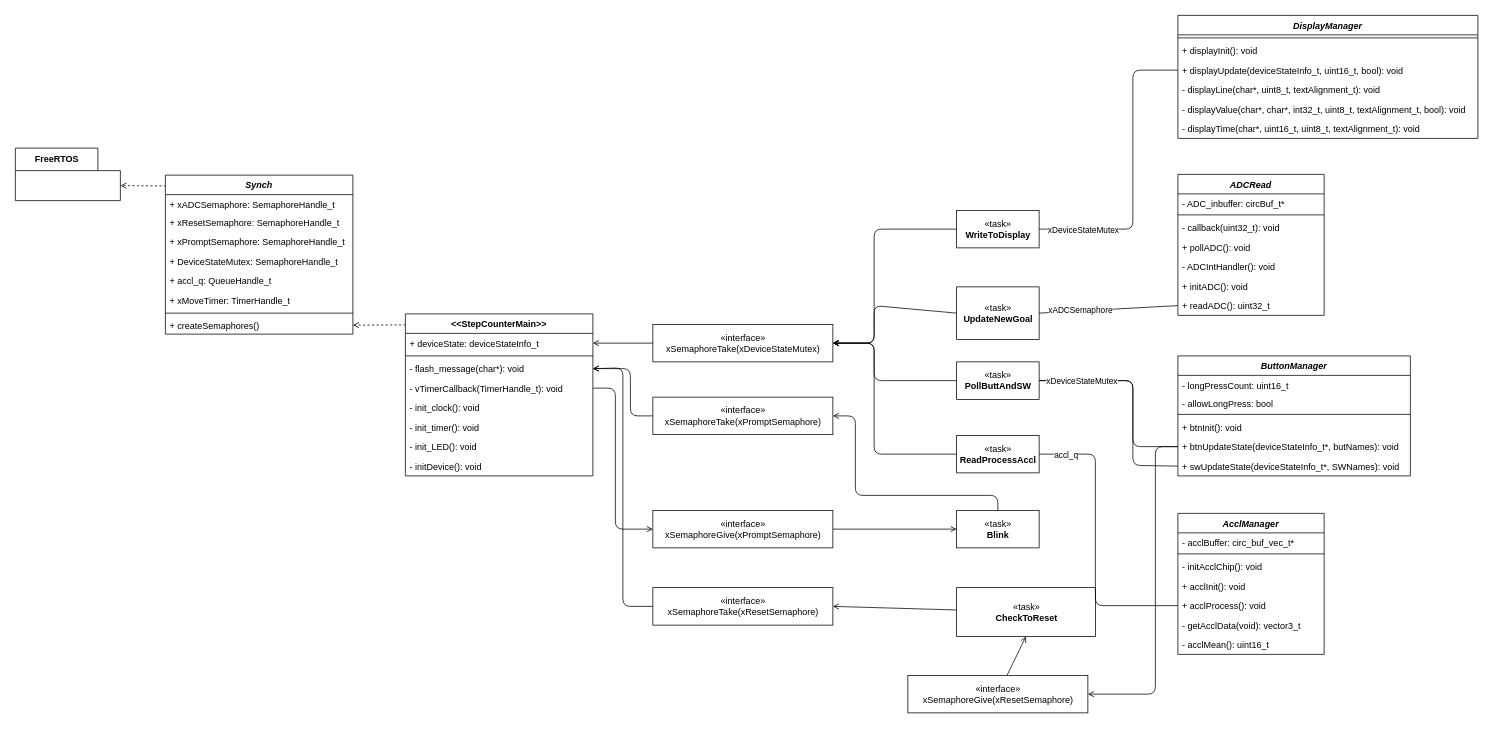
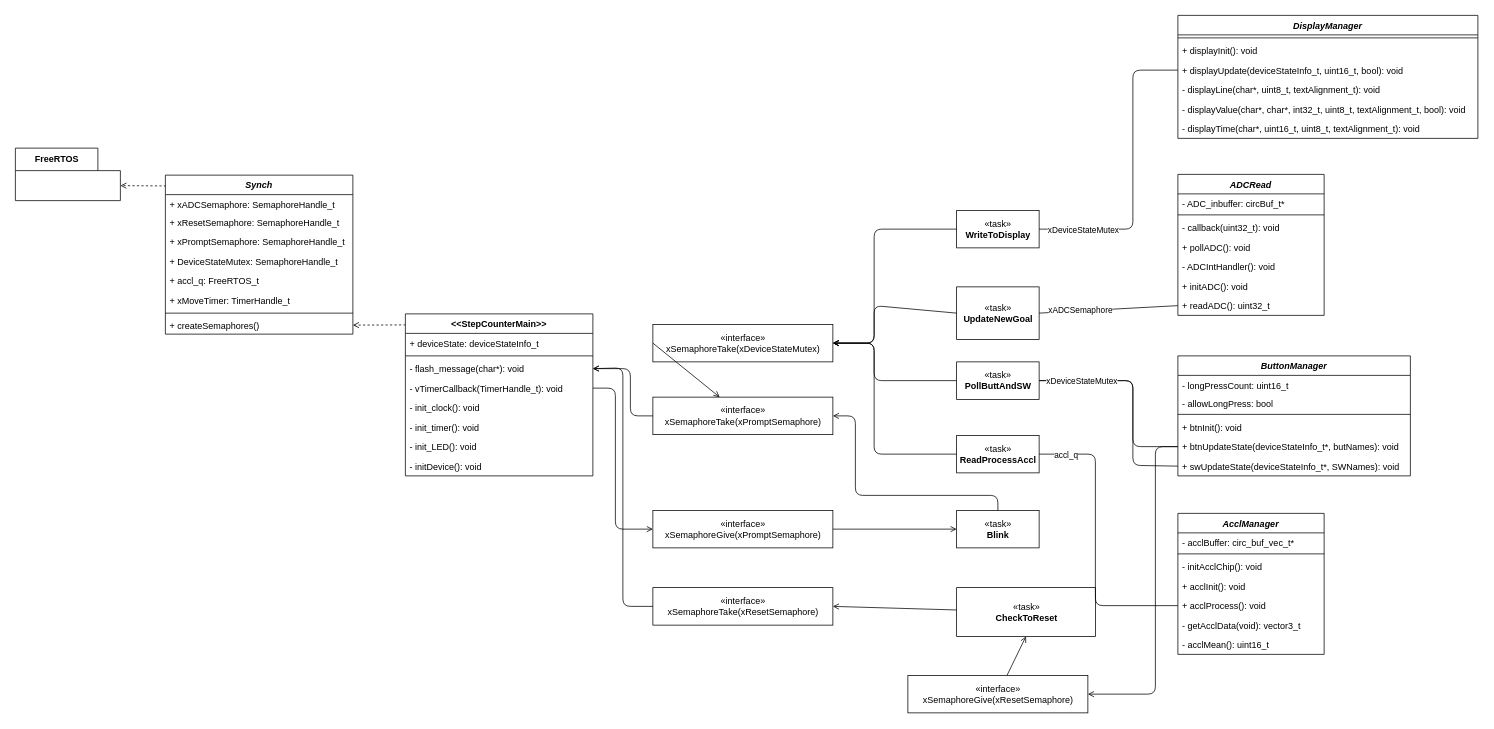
(222, 281) -> (215, 281)
(624, 343) -> (686, 370)
